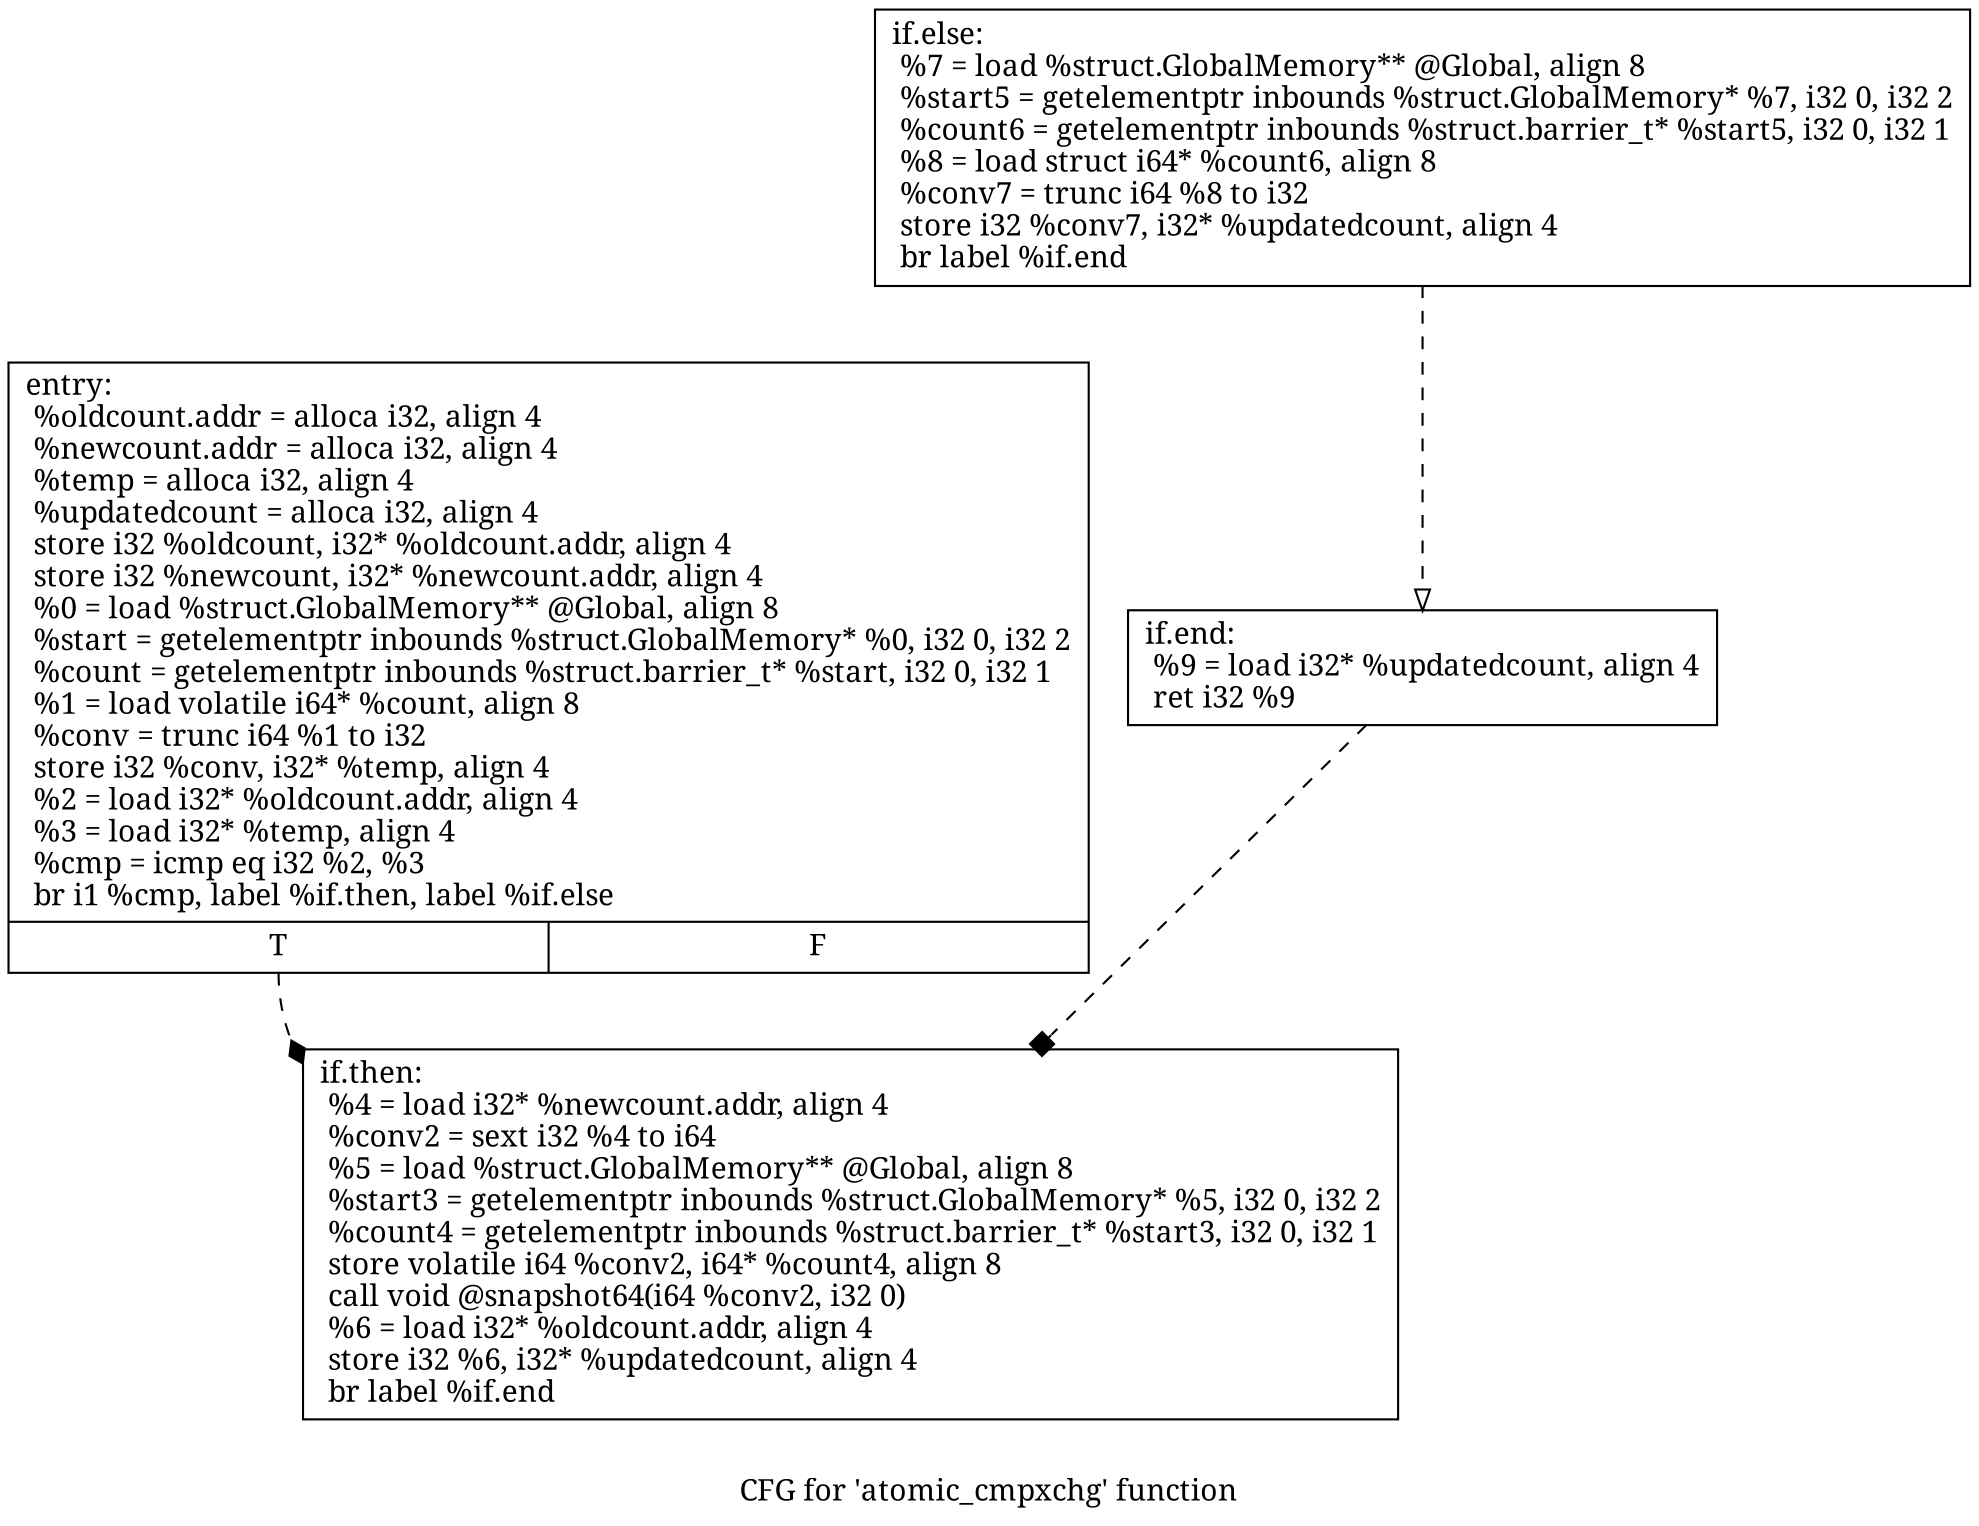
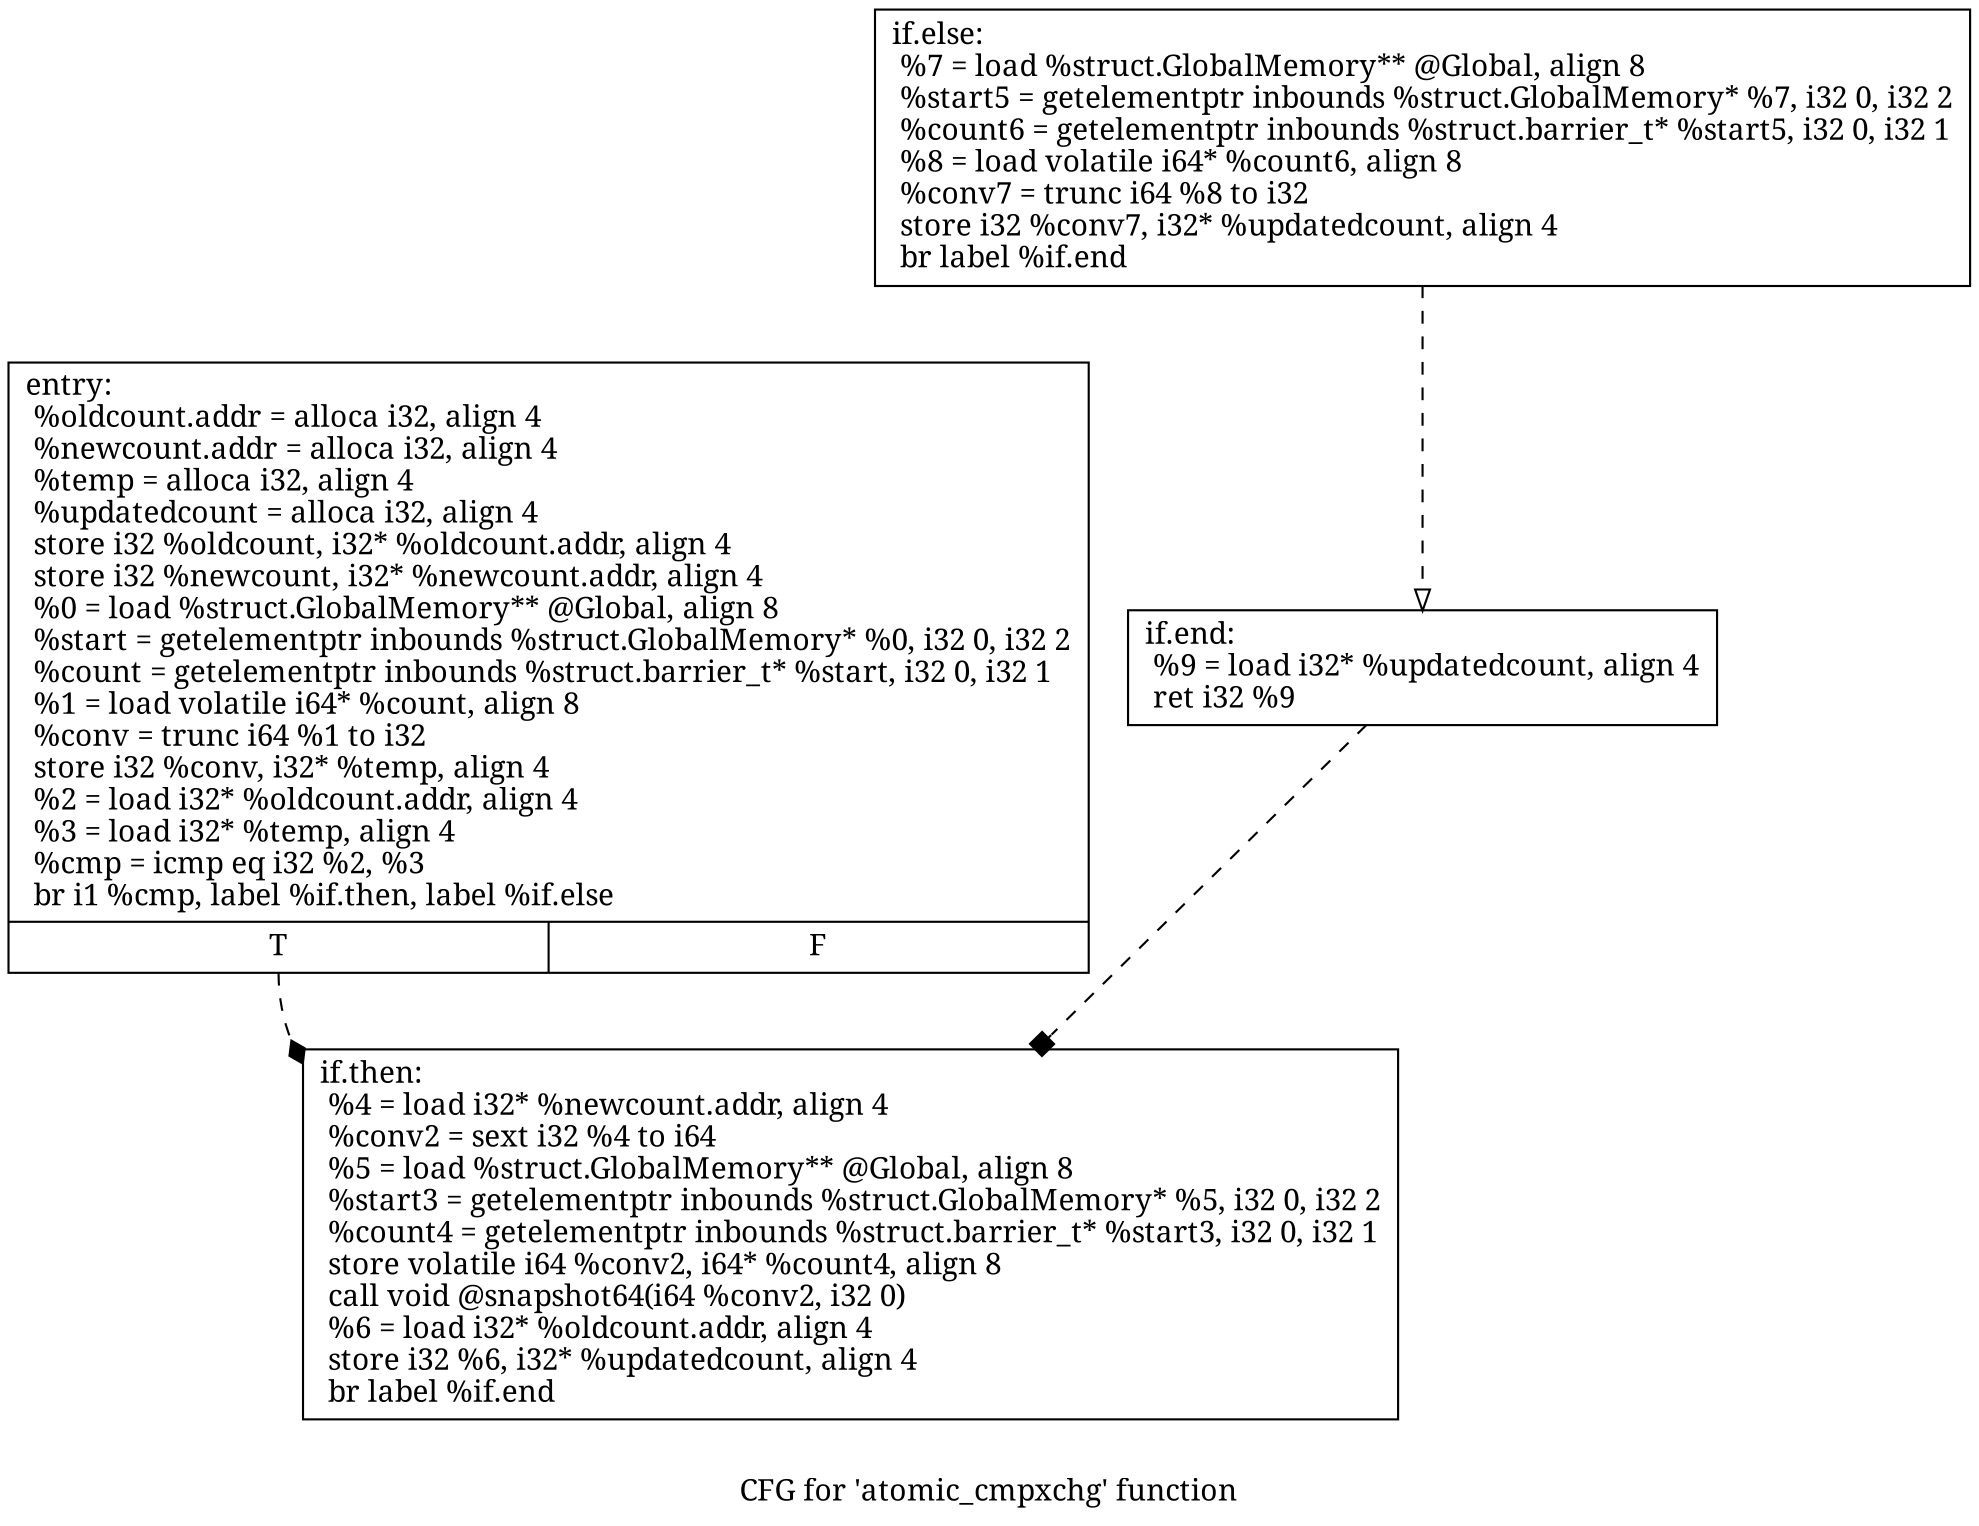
(1164, 163) -> (1177, 163)
